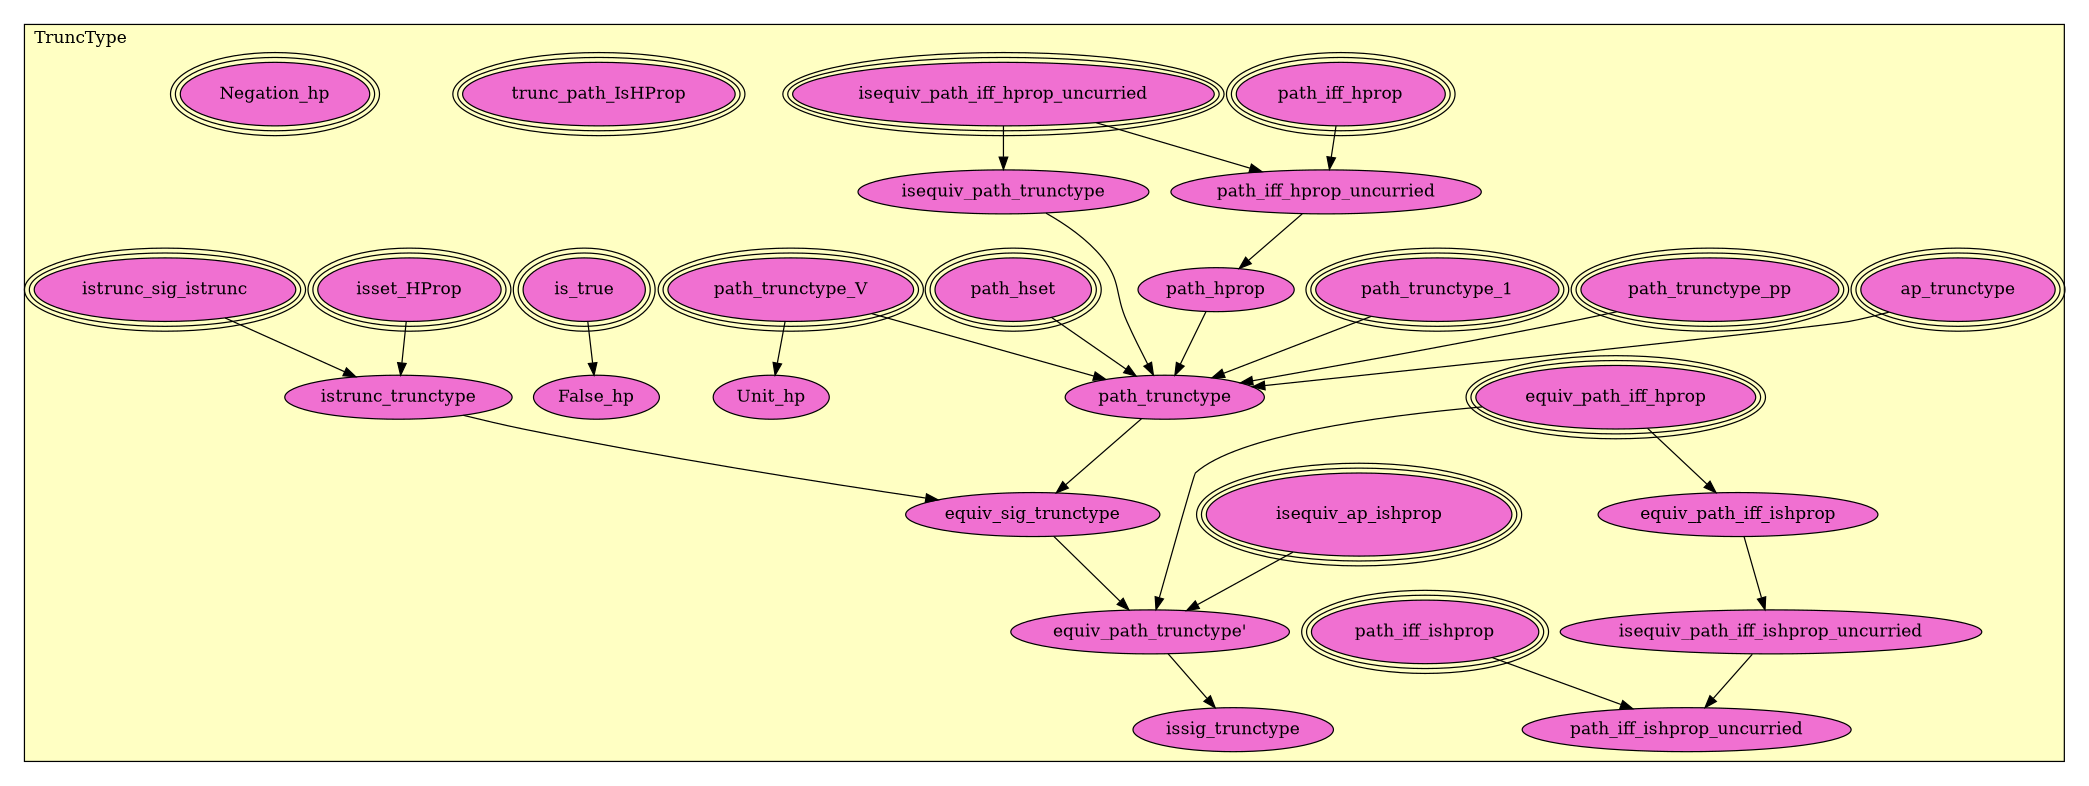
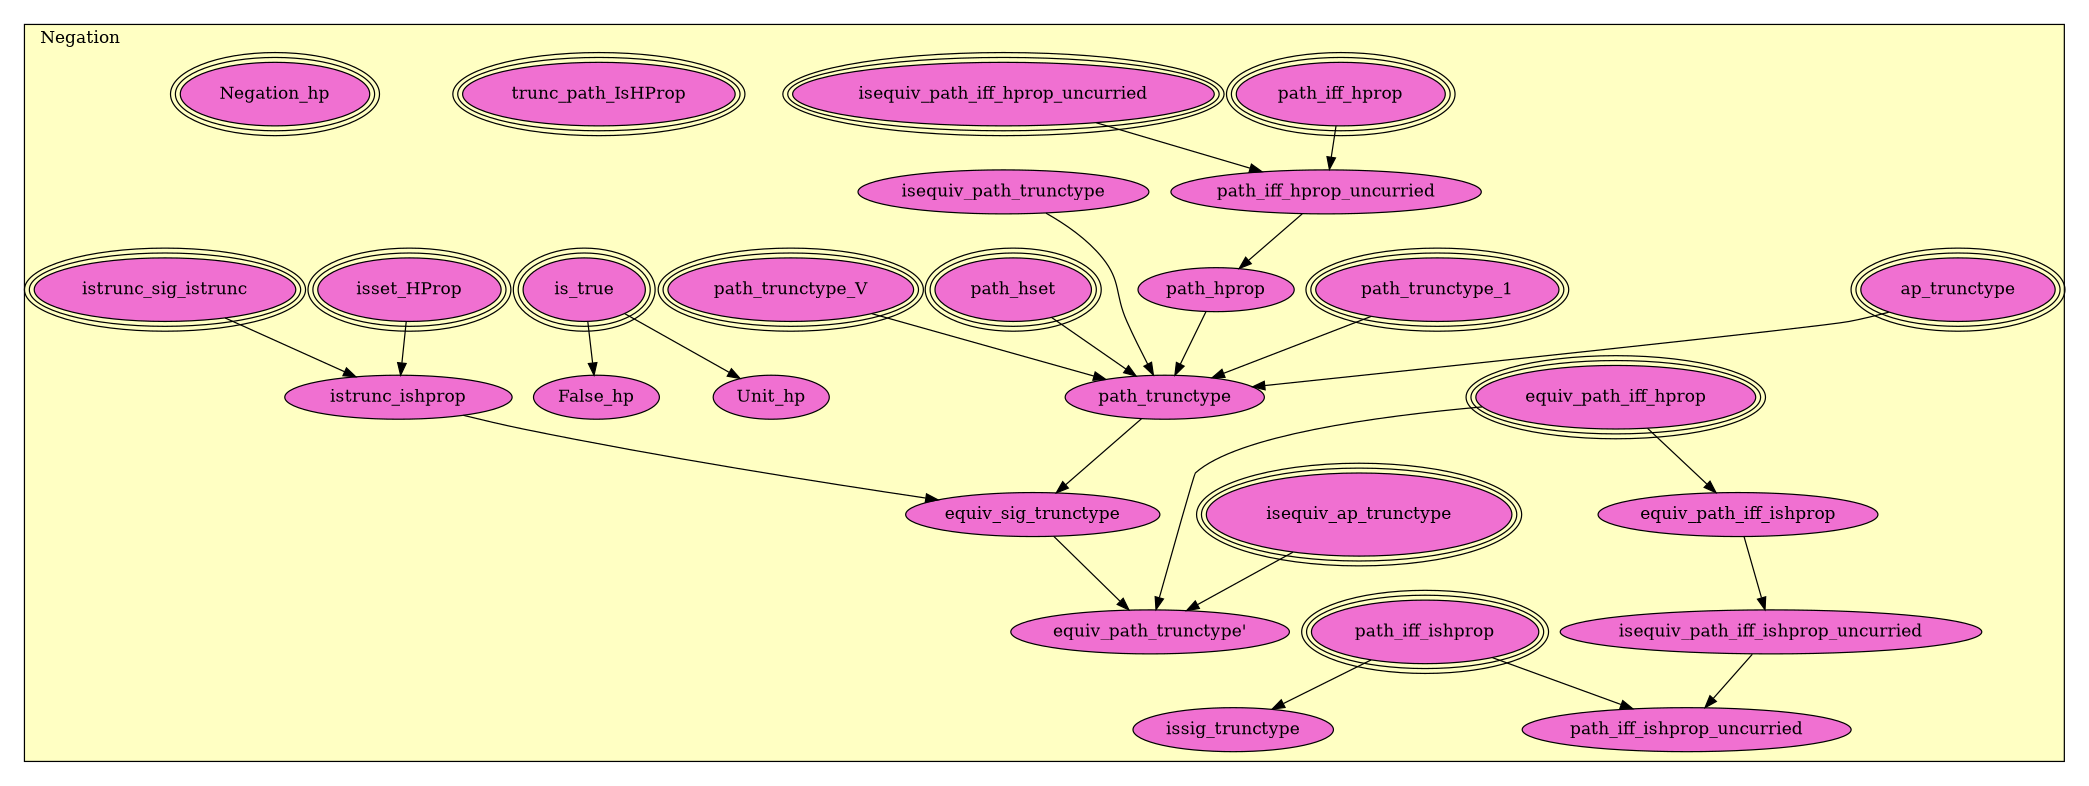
(81, 38) -> (81, 38)
(1003, 141) -> none
(1710, 290) -> none
(781, 342) -> (677, 343)
(398, 397) -> (398, 397)
(1359, 515) -> (1359, 515)
(1188, 676) -> (1327, 682)
